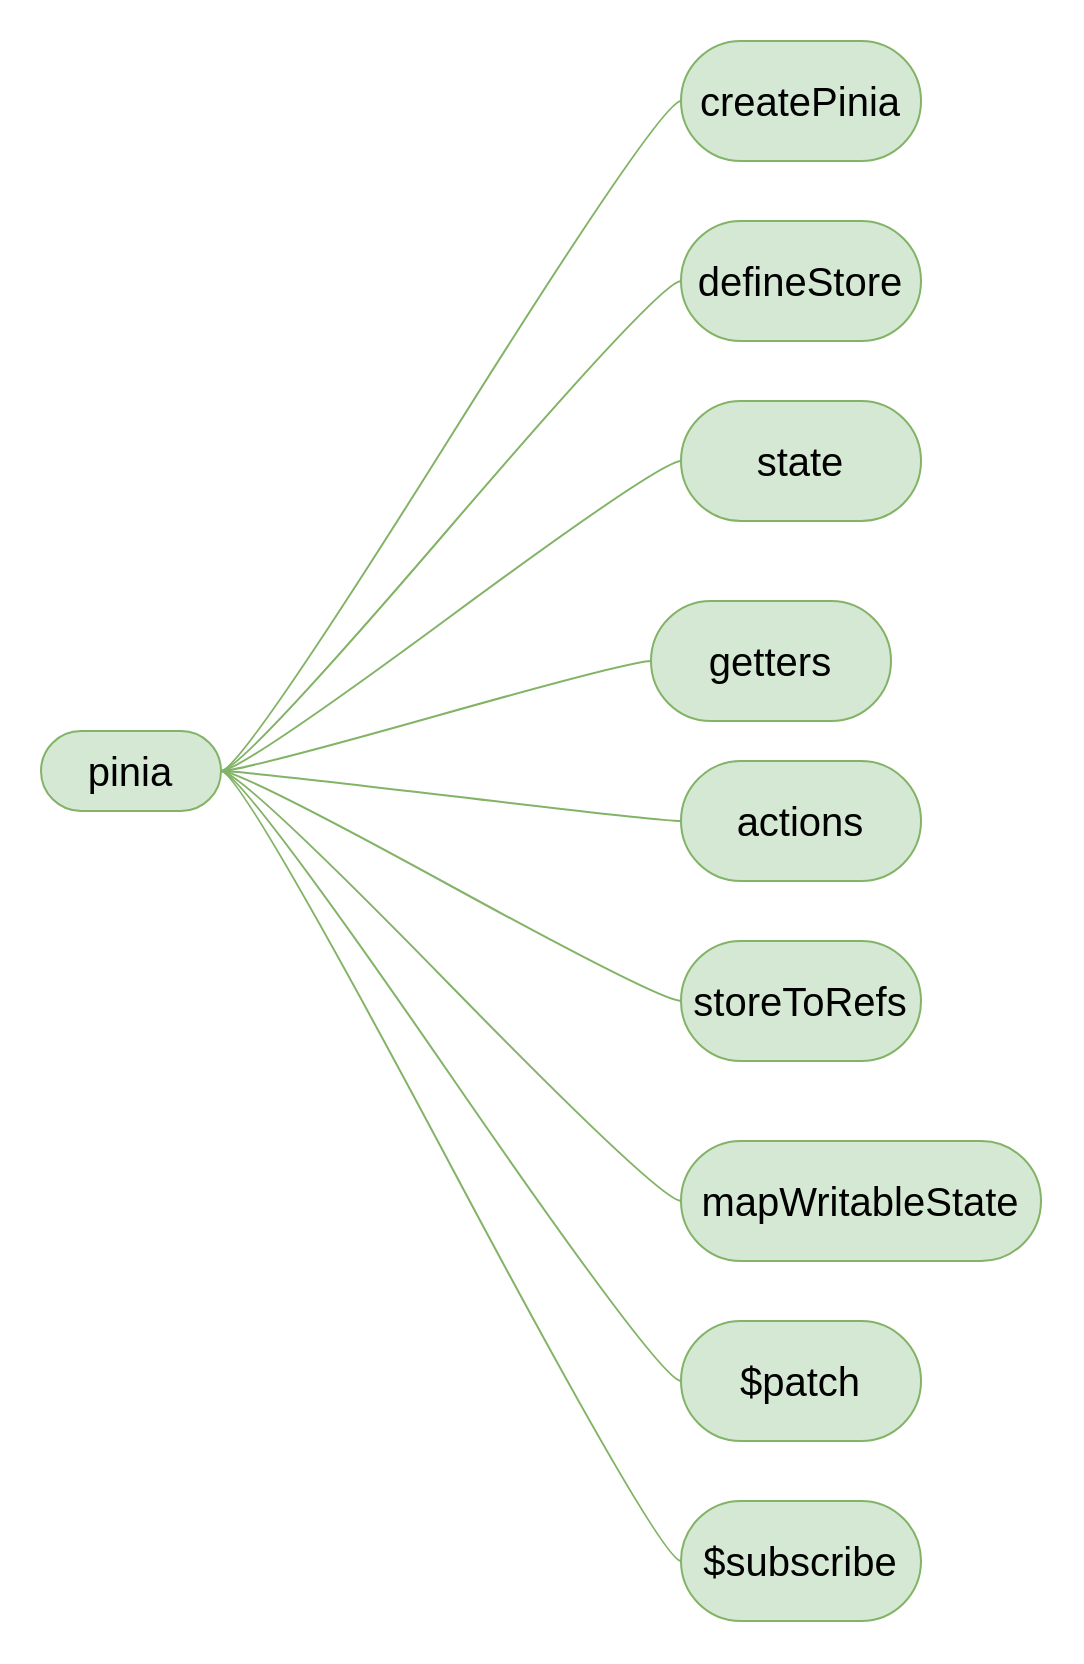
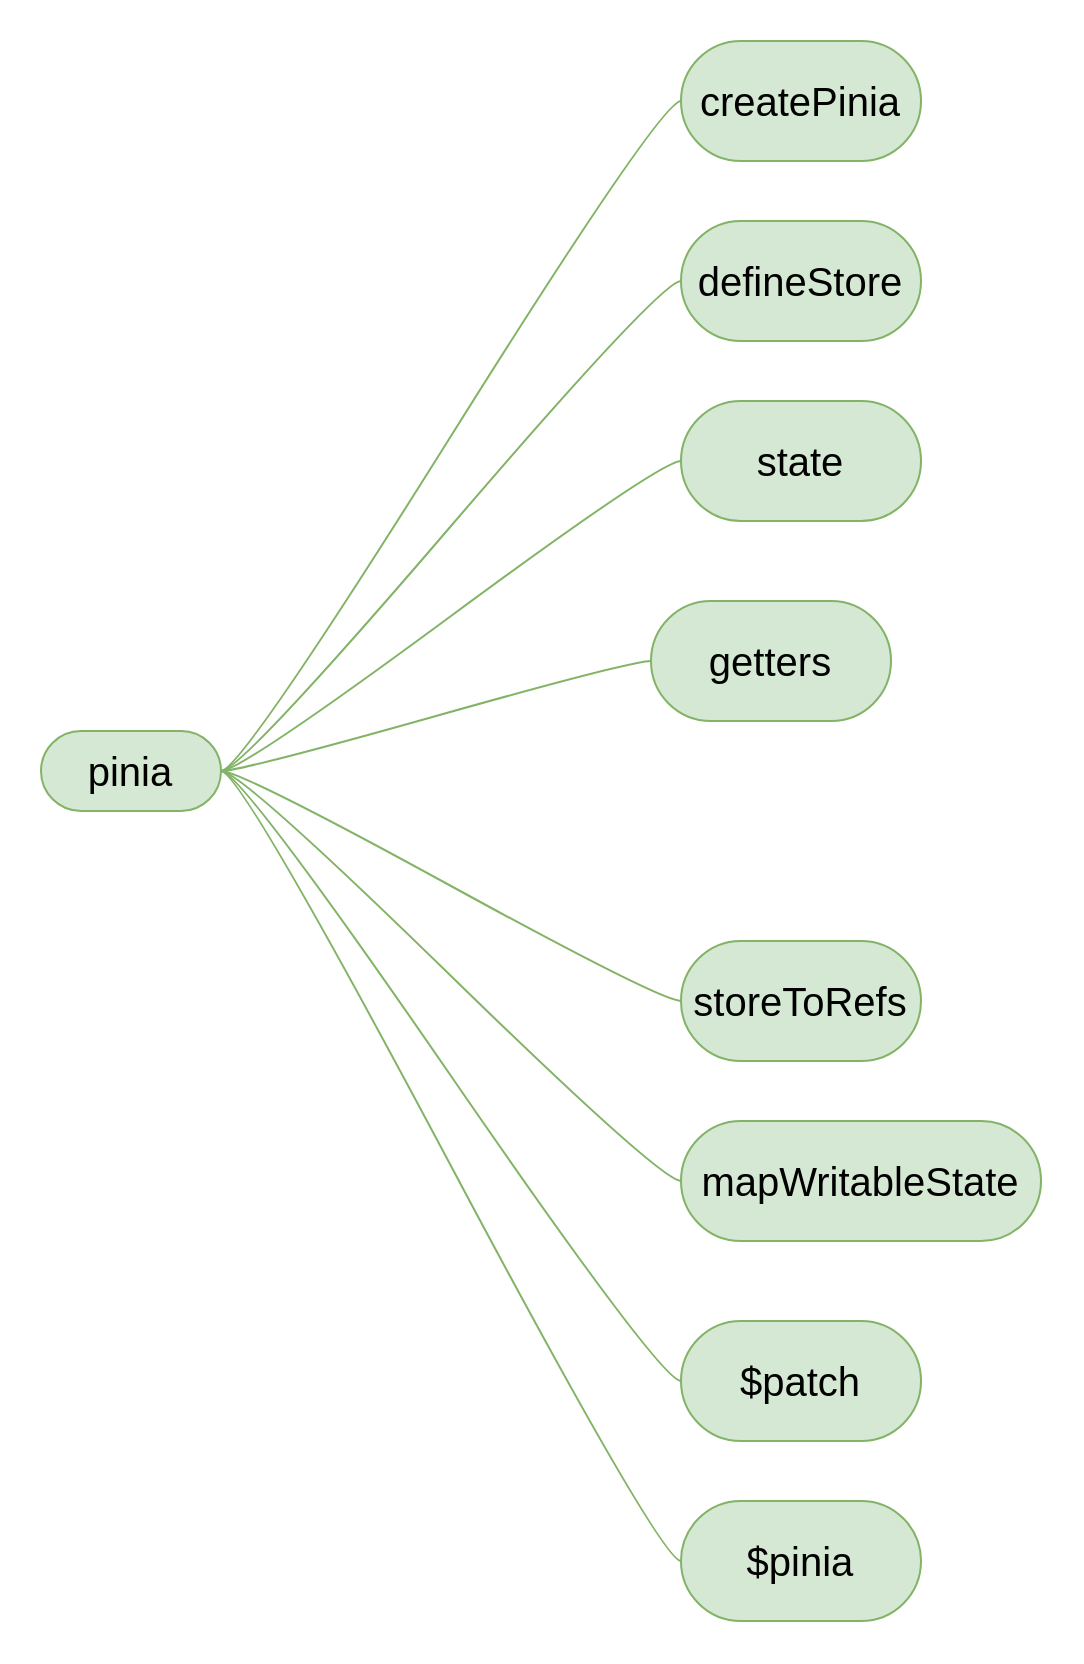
(457, 797) -> none
(801, 821) -> none
(861, 1201) -> (861, 1181)
(801, 1561) -> (801, 1561)
